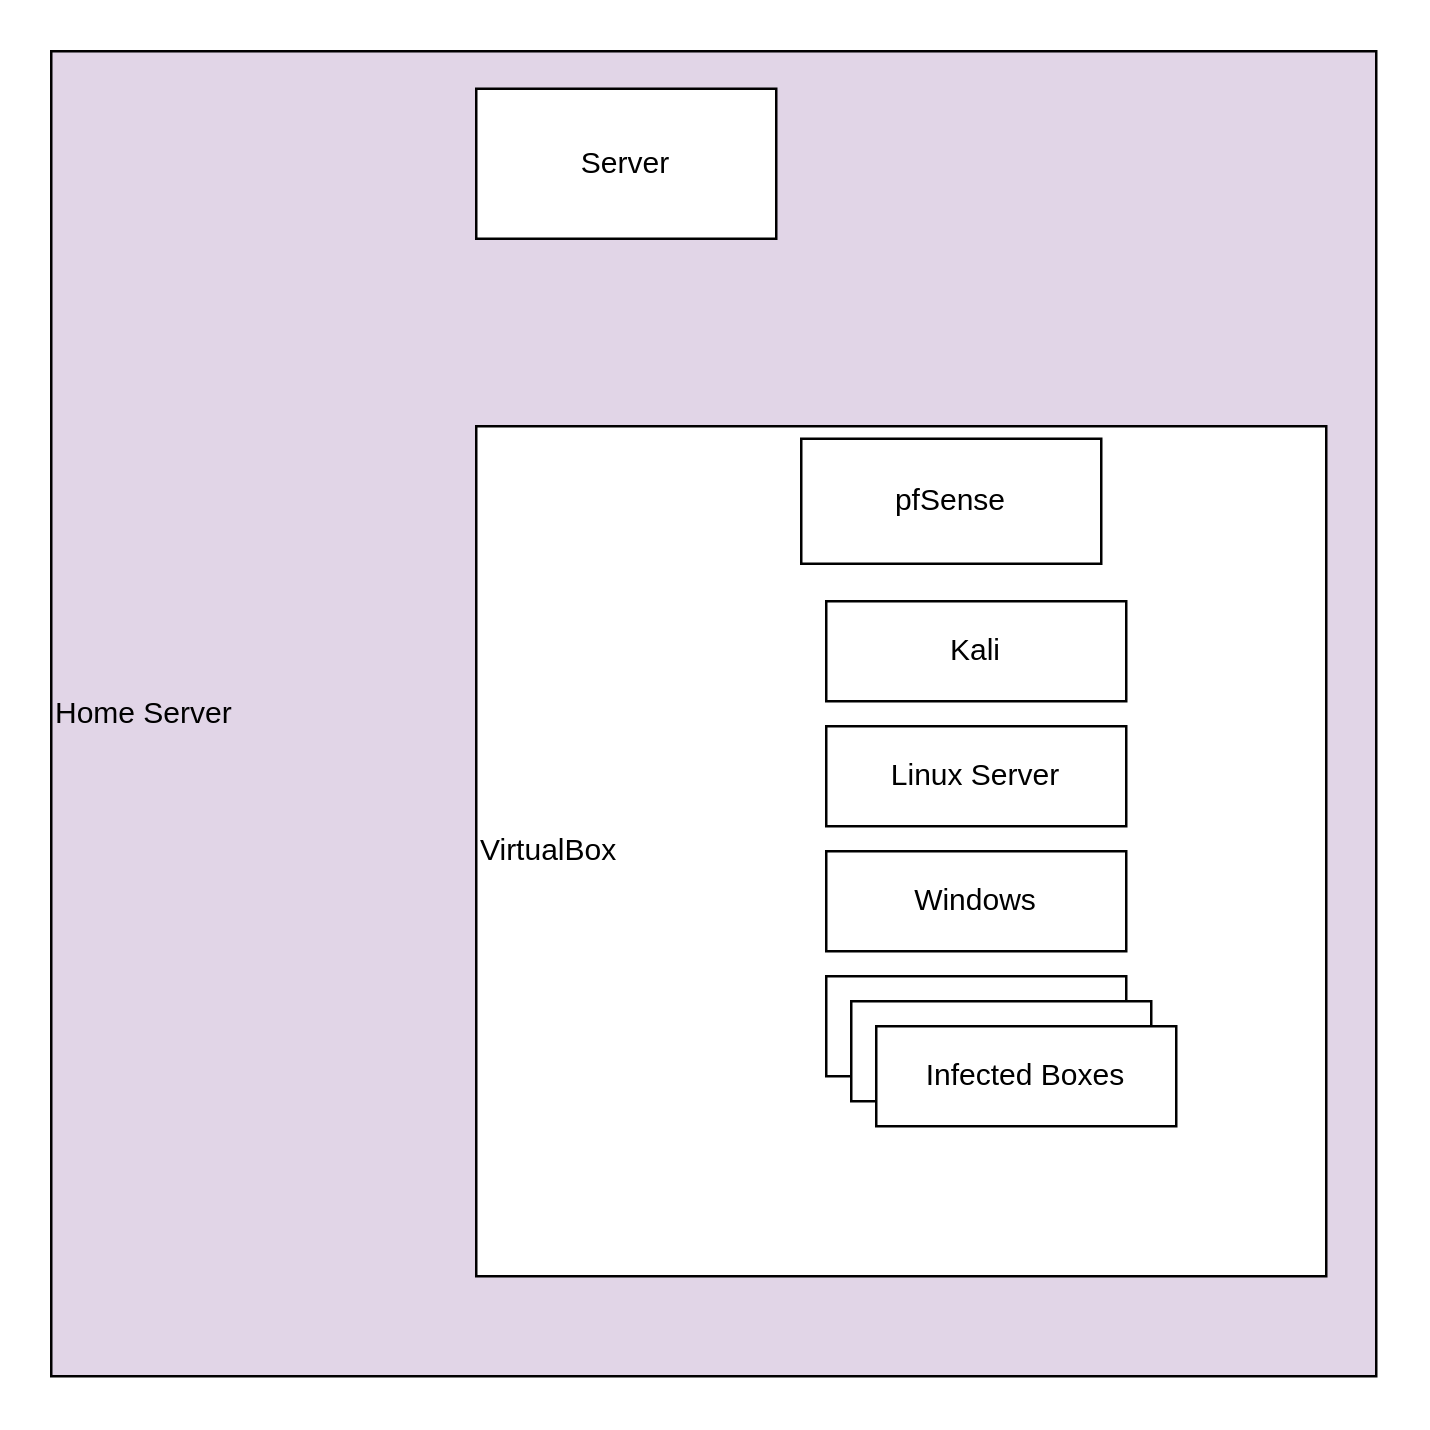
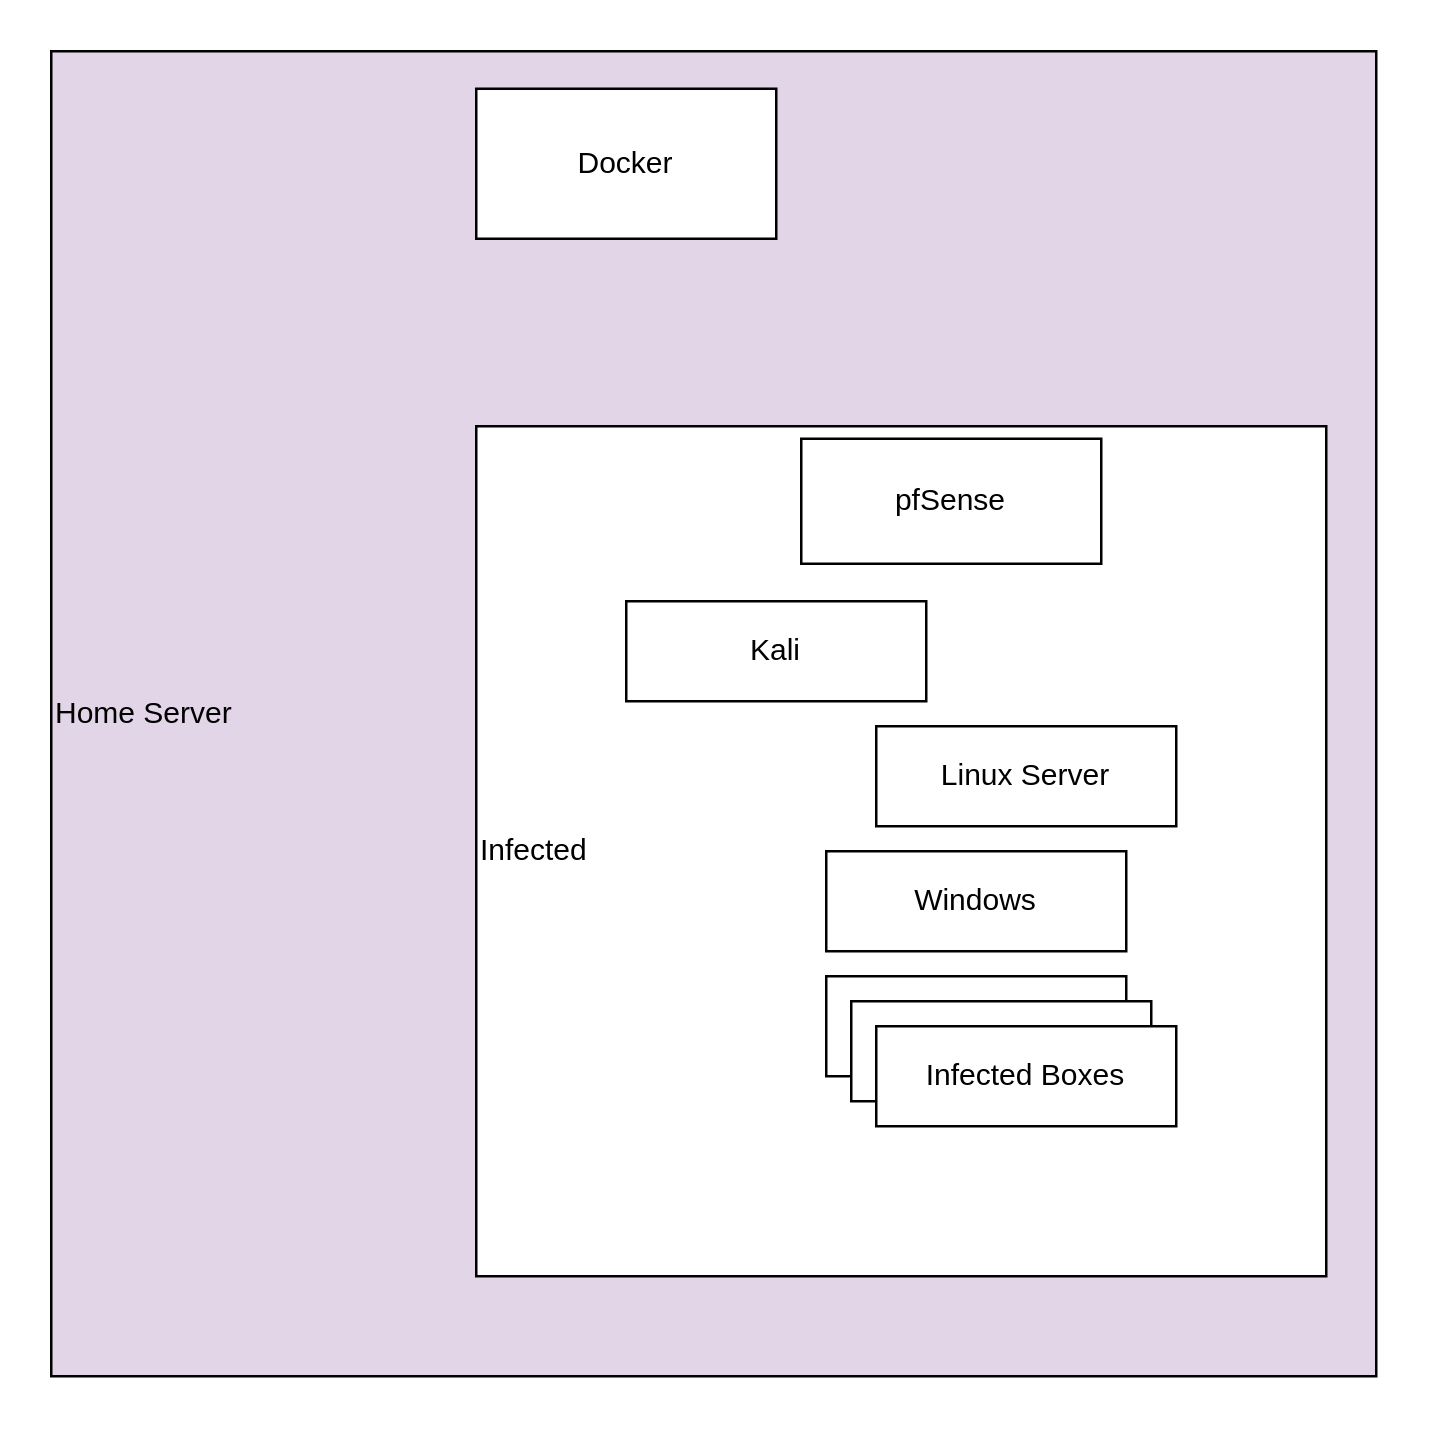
(626, 164) -> (626, 164)
(976, 651) -> (776, 651)
(976, 776) -> (1026, 776)
(557, 851) -> (548, 851)
